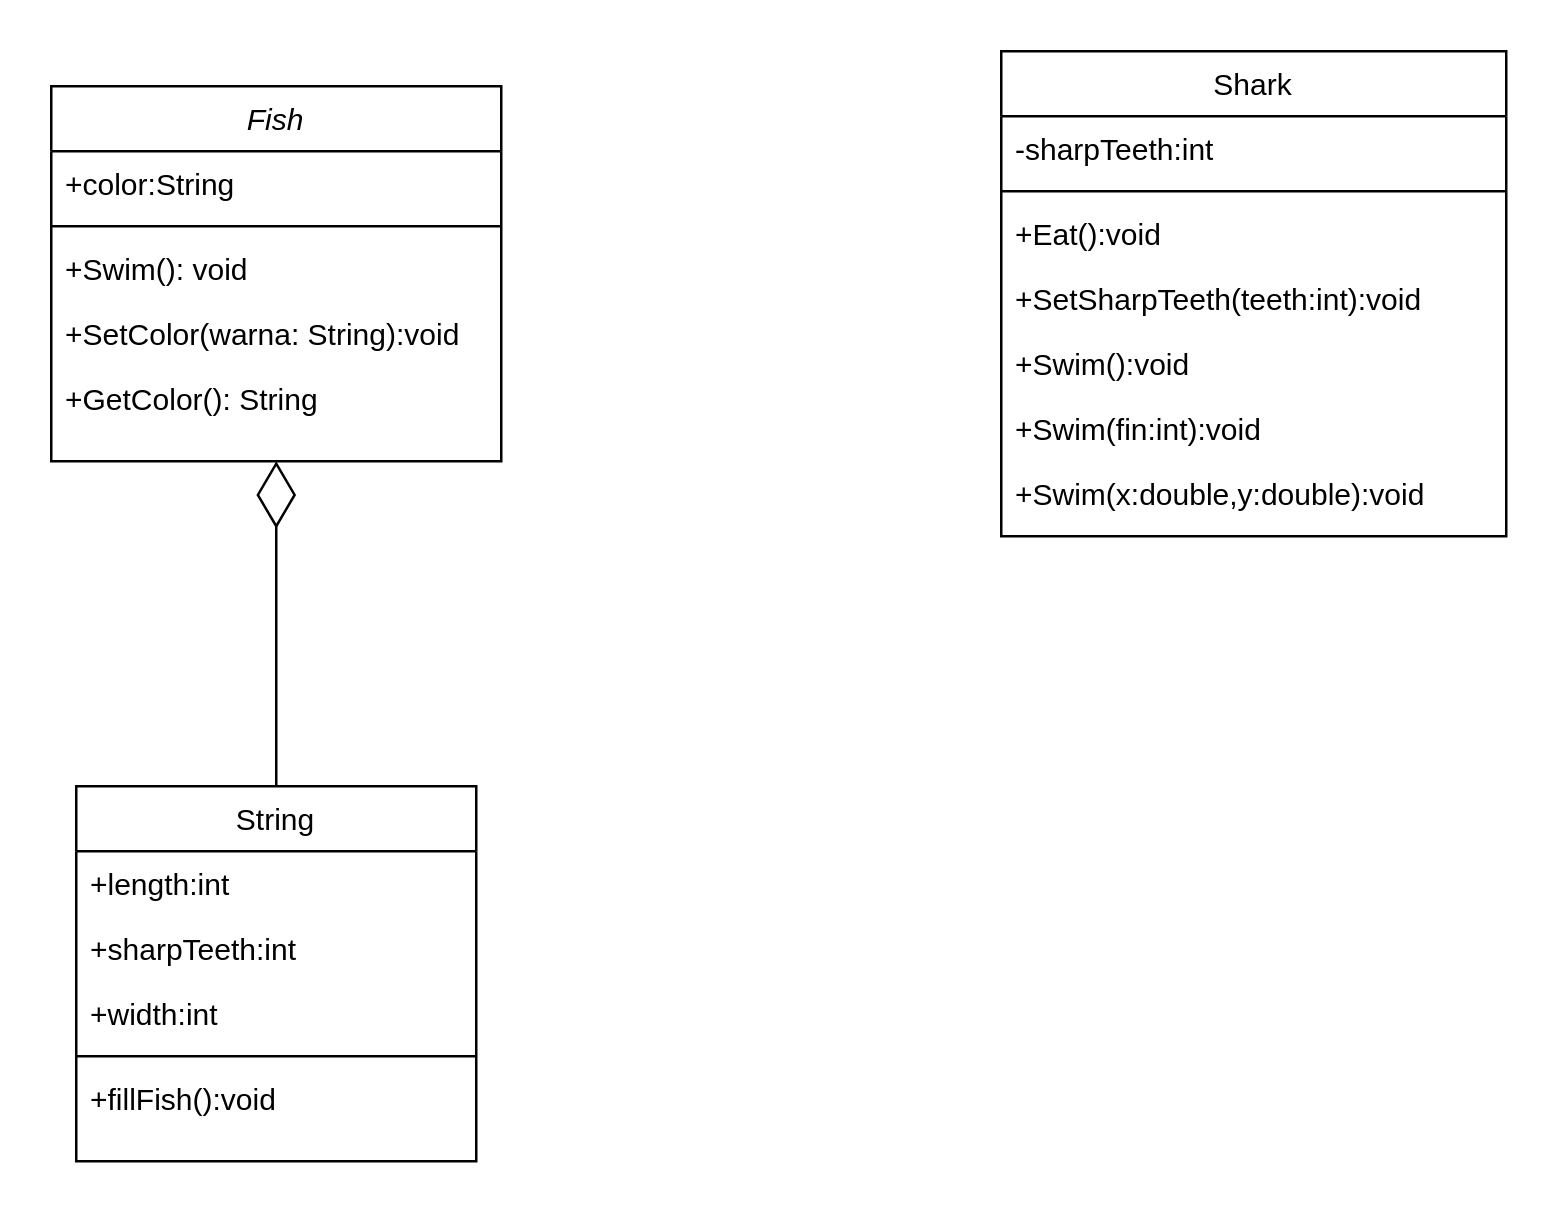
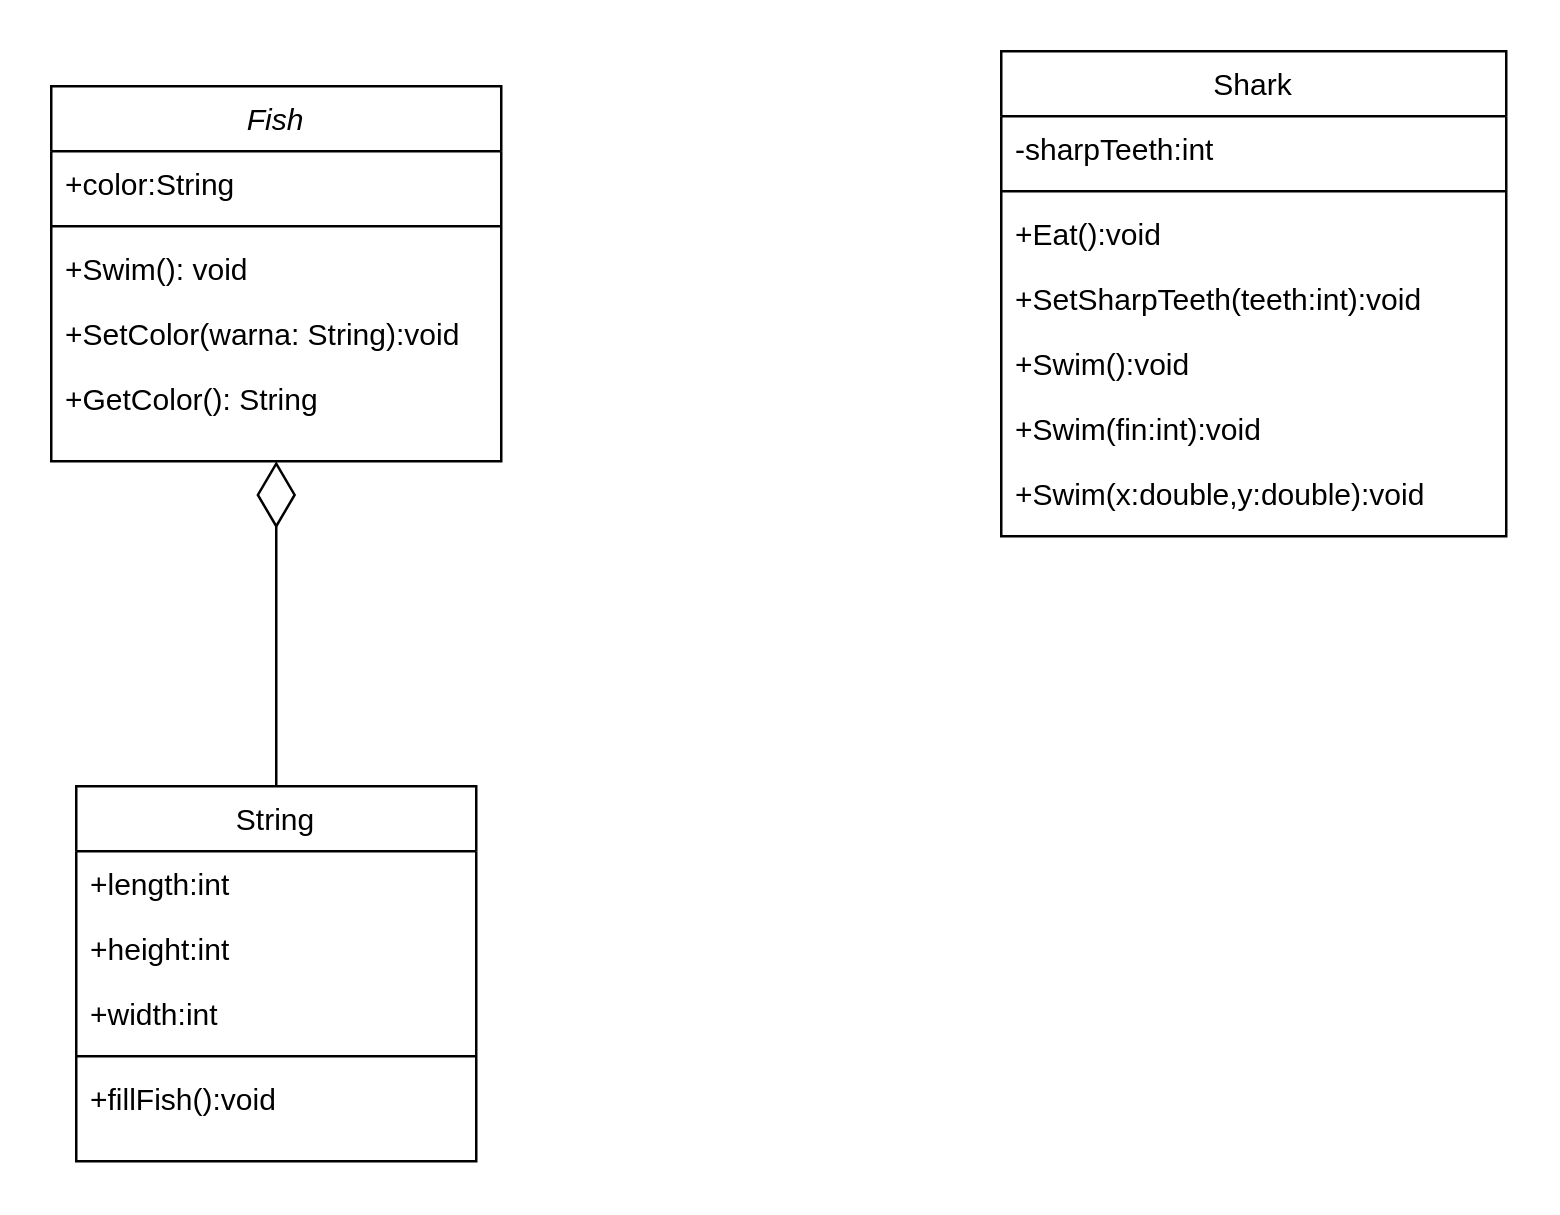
(208, 950) -> (171, 950)
